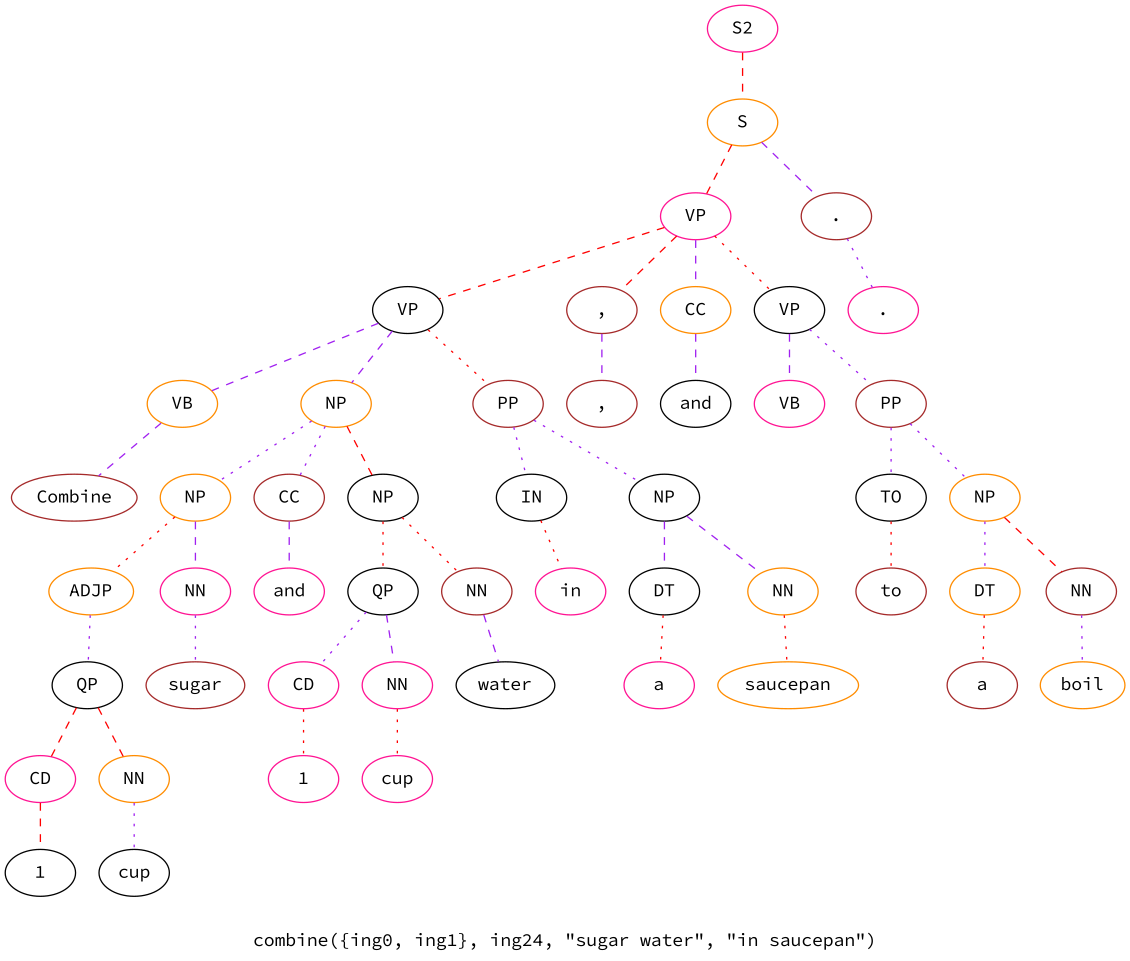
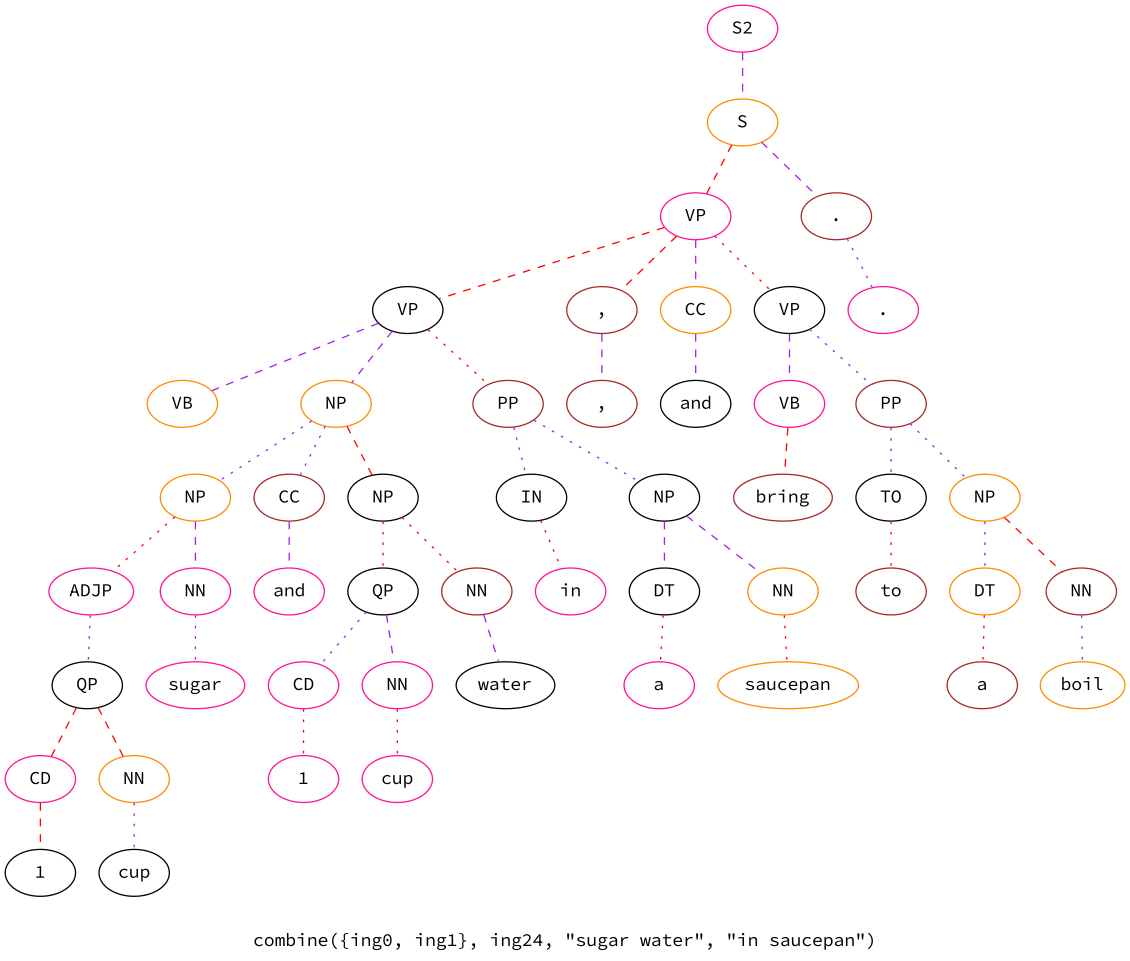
(743, 76) -> (743, 76)
(74, 498) -> none
none -> (783, 498)
(91, 591) -> (91, 591)
(195, 685) -> (195, 685)
